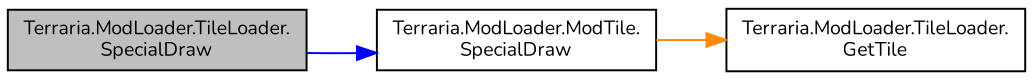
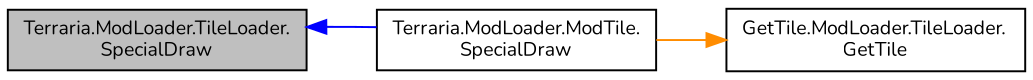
(876, 40) -> (876, 40)
(332, 53) -> (351, 27)
